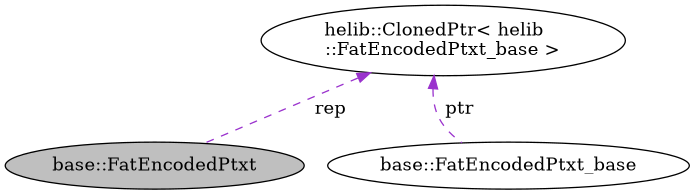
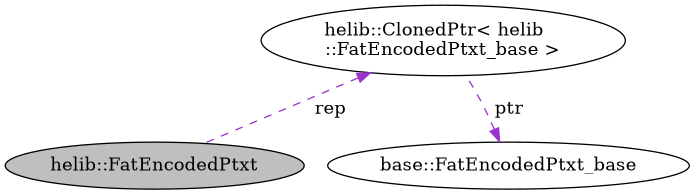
(440, 120) -> (481, 102)
(155, 166) -> (155, 166)
